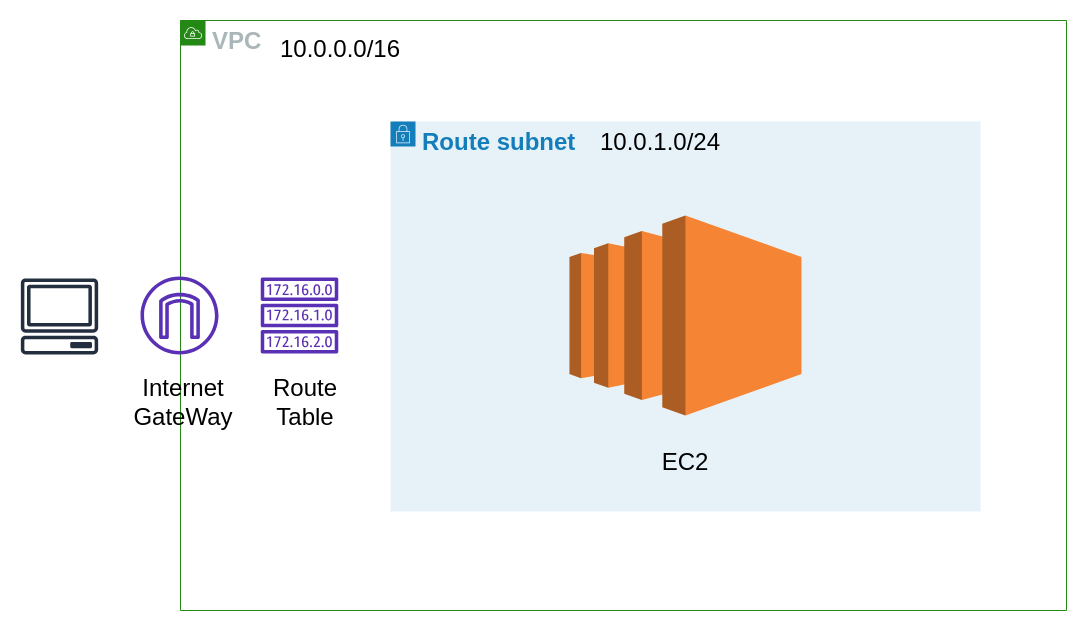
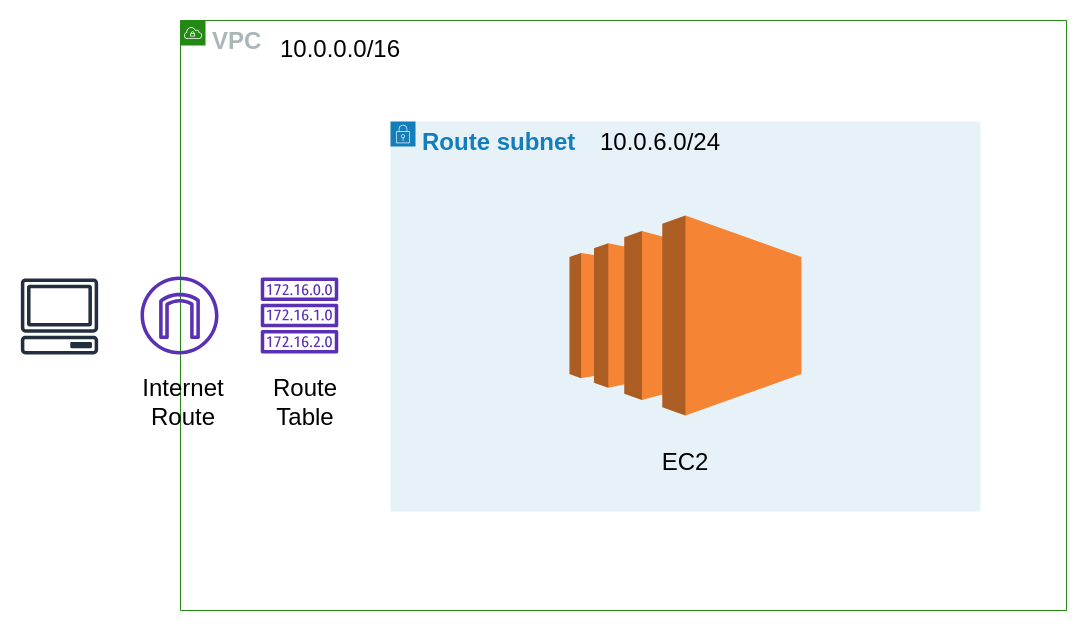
(661, 143) -> (661, 143)
(184, 403) -> (184, 403)
